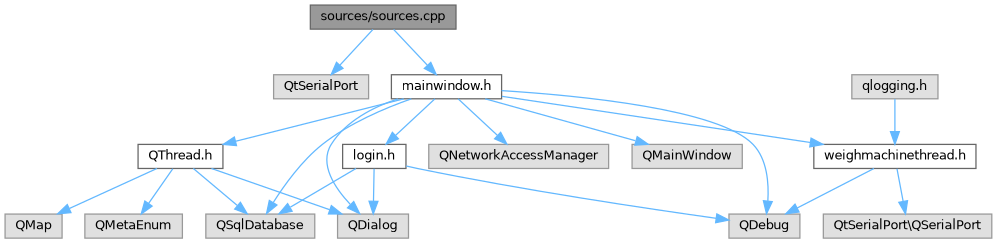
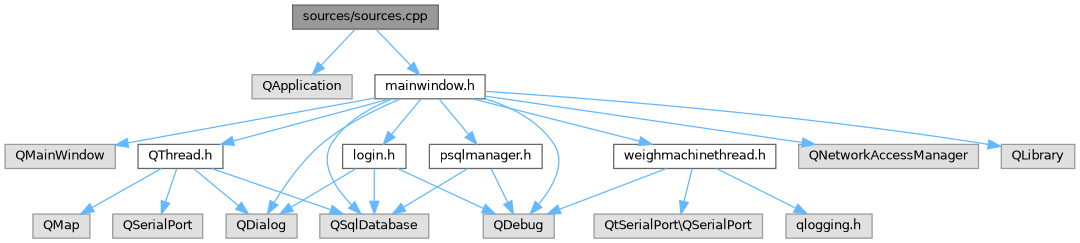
(321, 87) -> (302, 87)
(895, 115) -> (756, 188)
none -> (486, 156)
none -> (1038, 156)
(134, 226) -> (158, 226)
